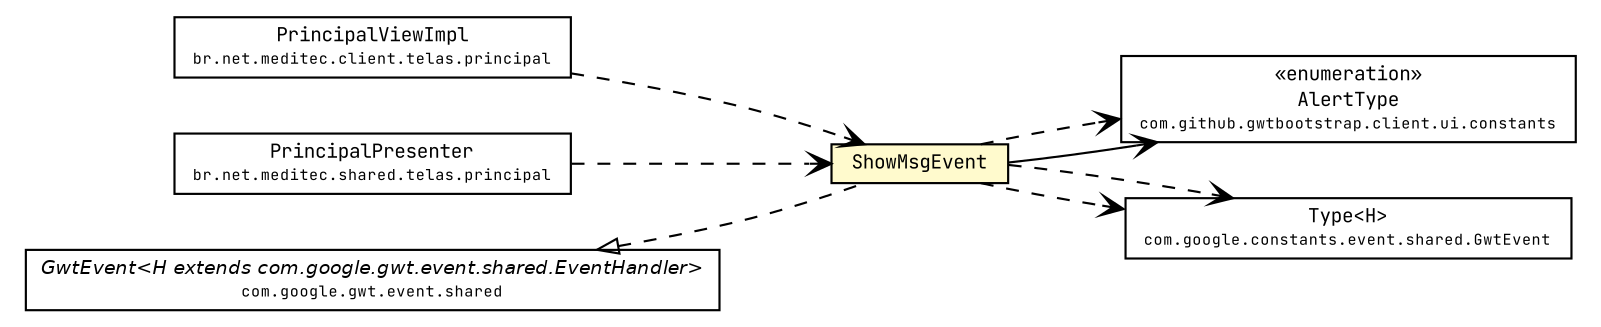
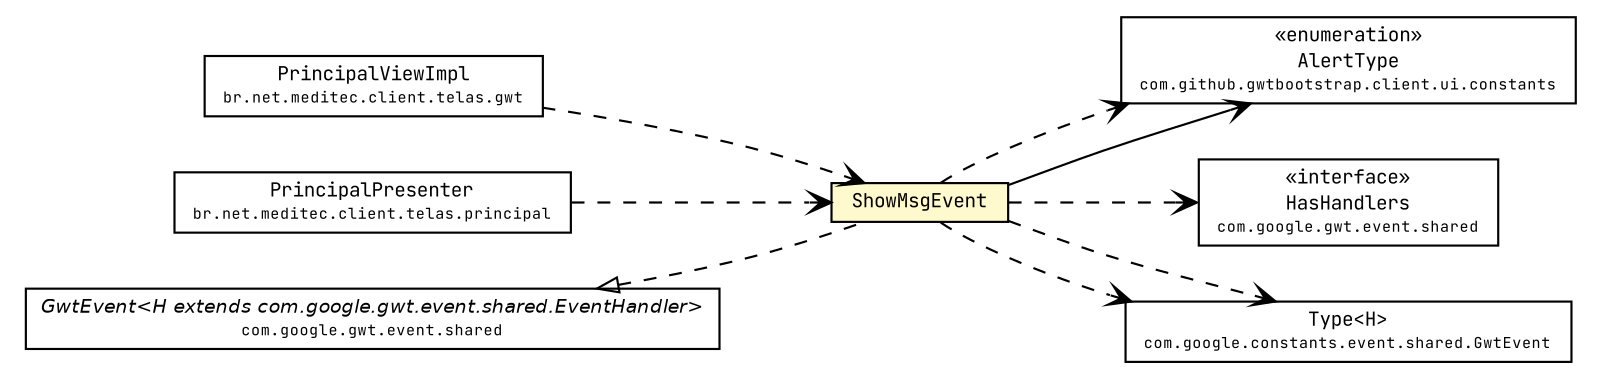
(373, 59) -> (374, 98)
(373, 176) -> (373, 214)
none -> (1347, 202)
